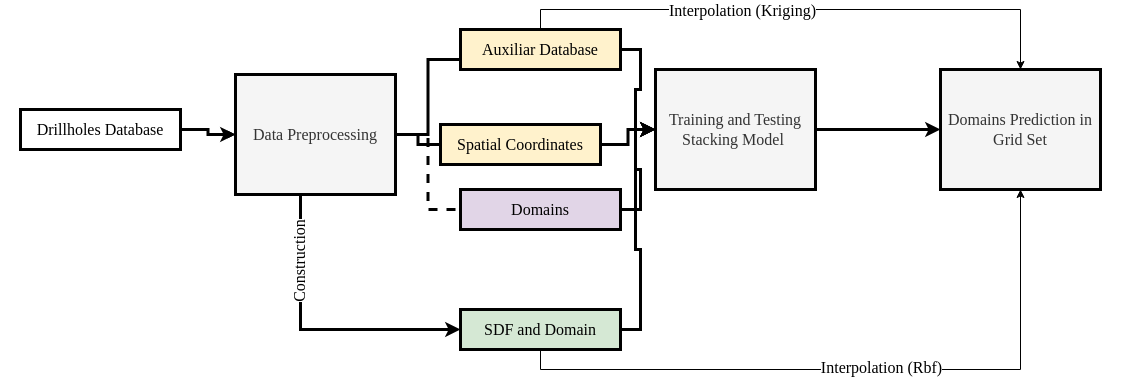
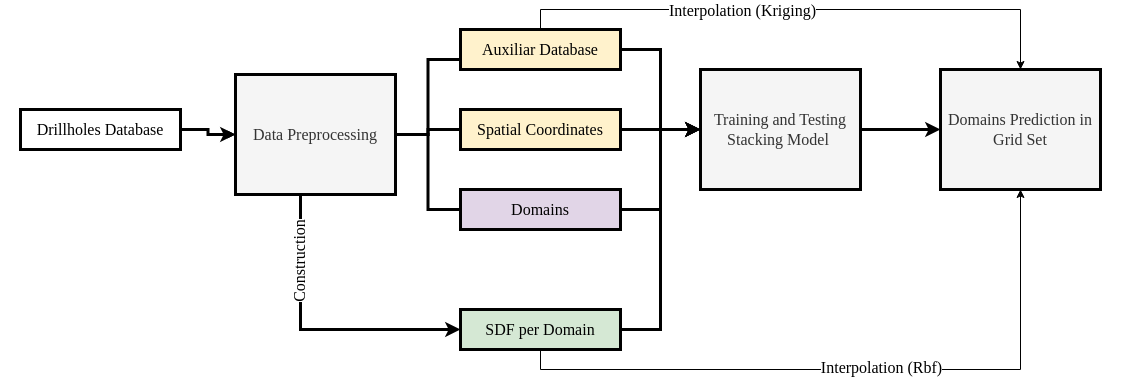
(736, 130) -> (781, 130)
(521, 145) -> (541, 130)
(428, 189) -> (428, 189)
(541, 330) -> (541, 330)
